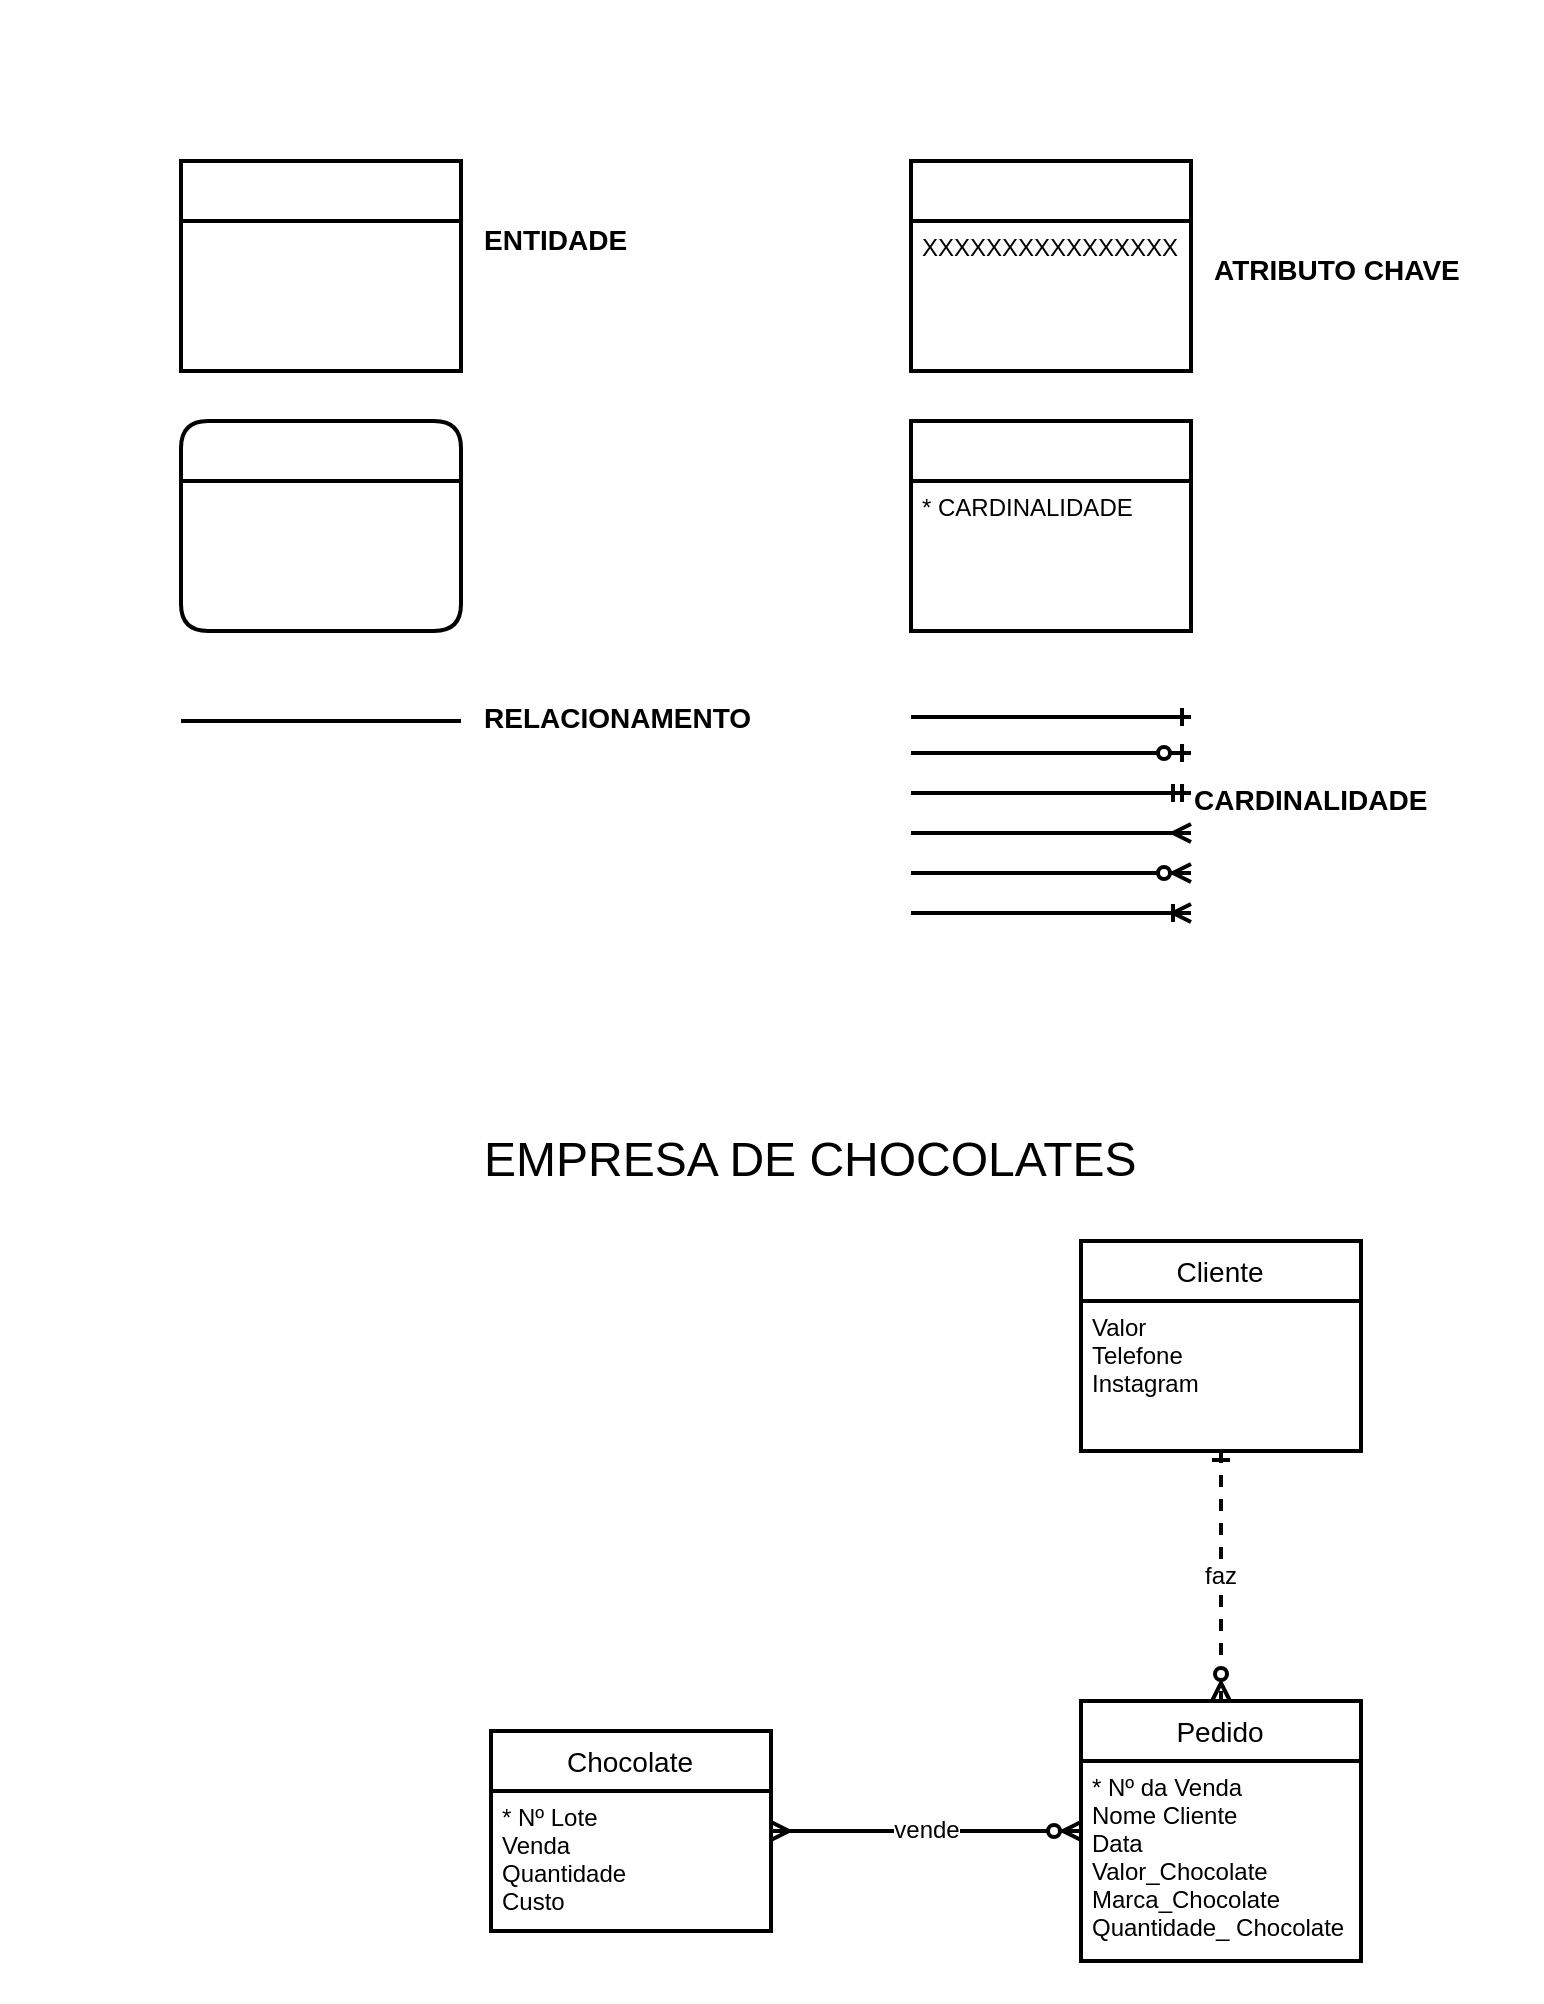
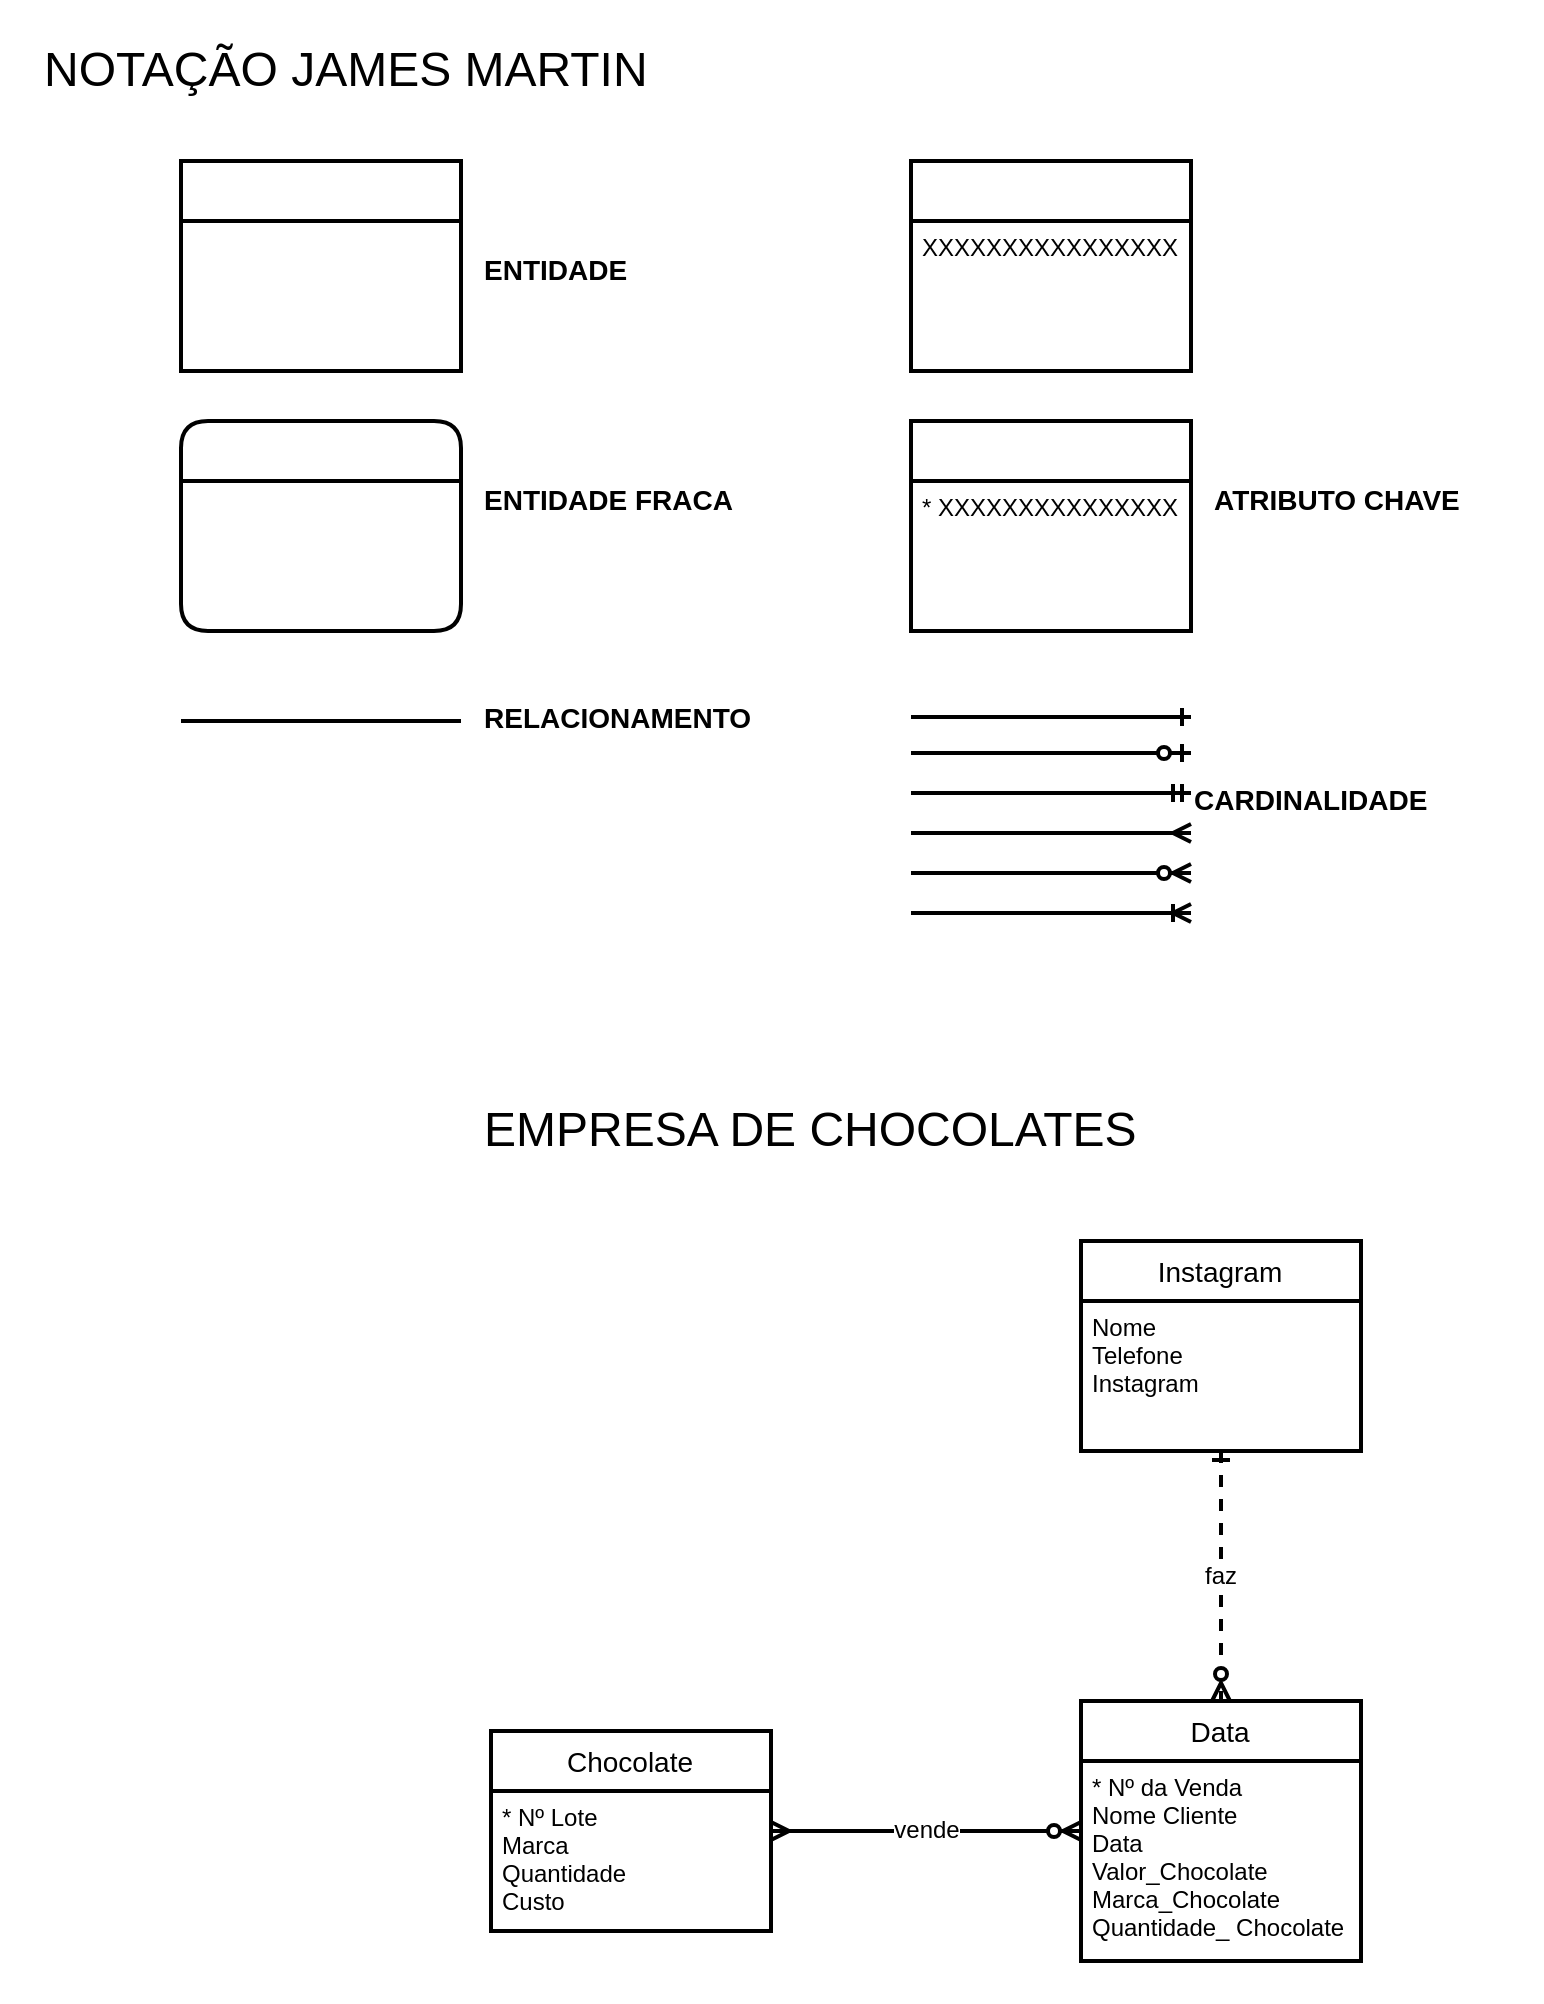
none -> (351, 71)
(581, 241) -> (581, 271)
(1356, 271) -> (1356, 501)
none -> (621, 501)
(1020, 508) -> (1033, 508)
(831, 1161) -> (831, 1131)
(1220, 1273) -> (1220, 1273)
(1122, 1328) -> (1119, 1328)
(1220, 1733) -> (1220, 1733)
(556, 1818) -> (556, 1818)
